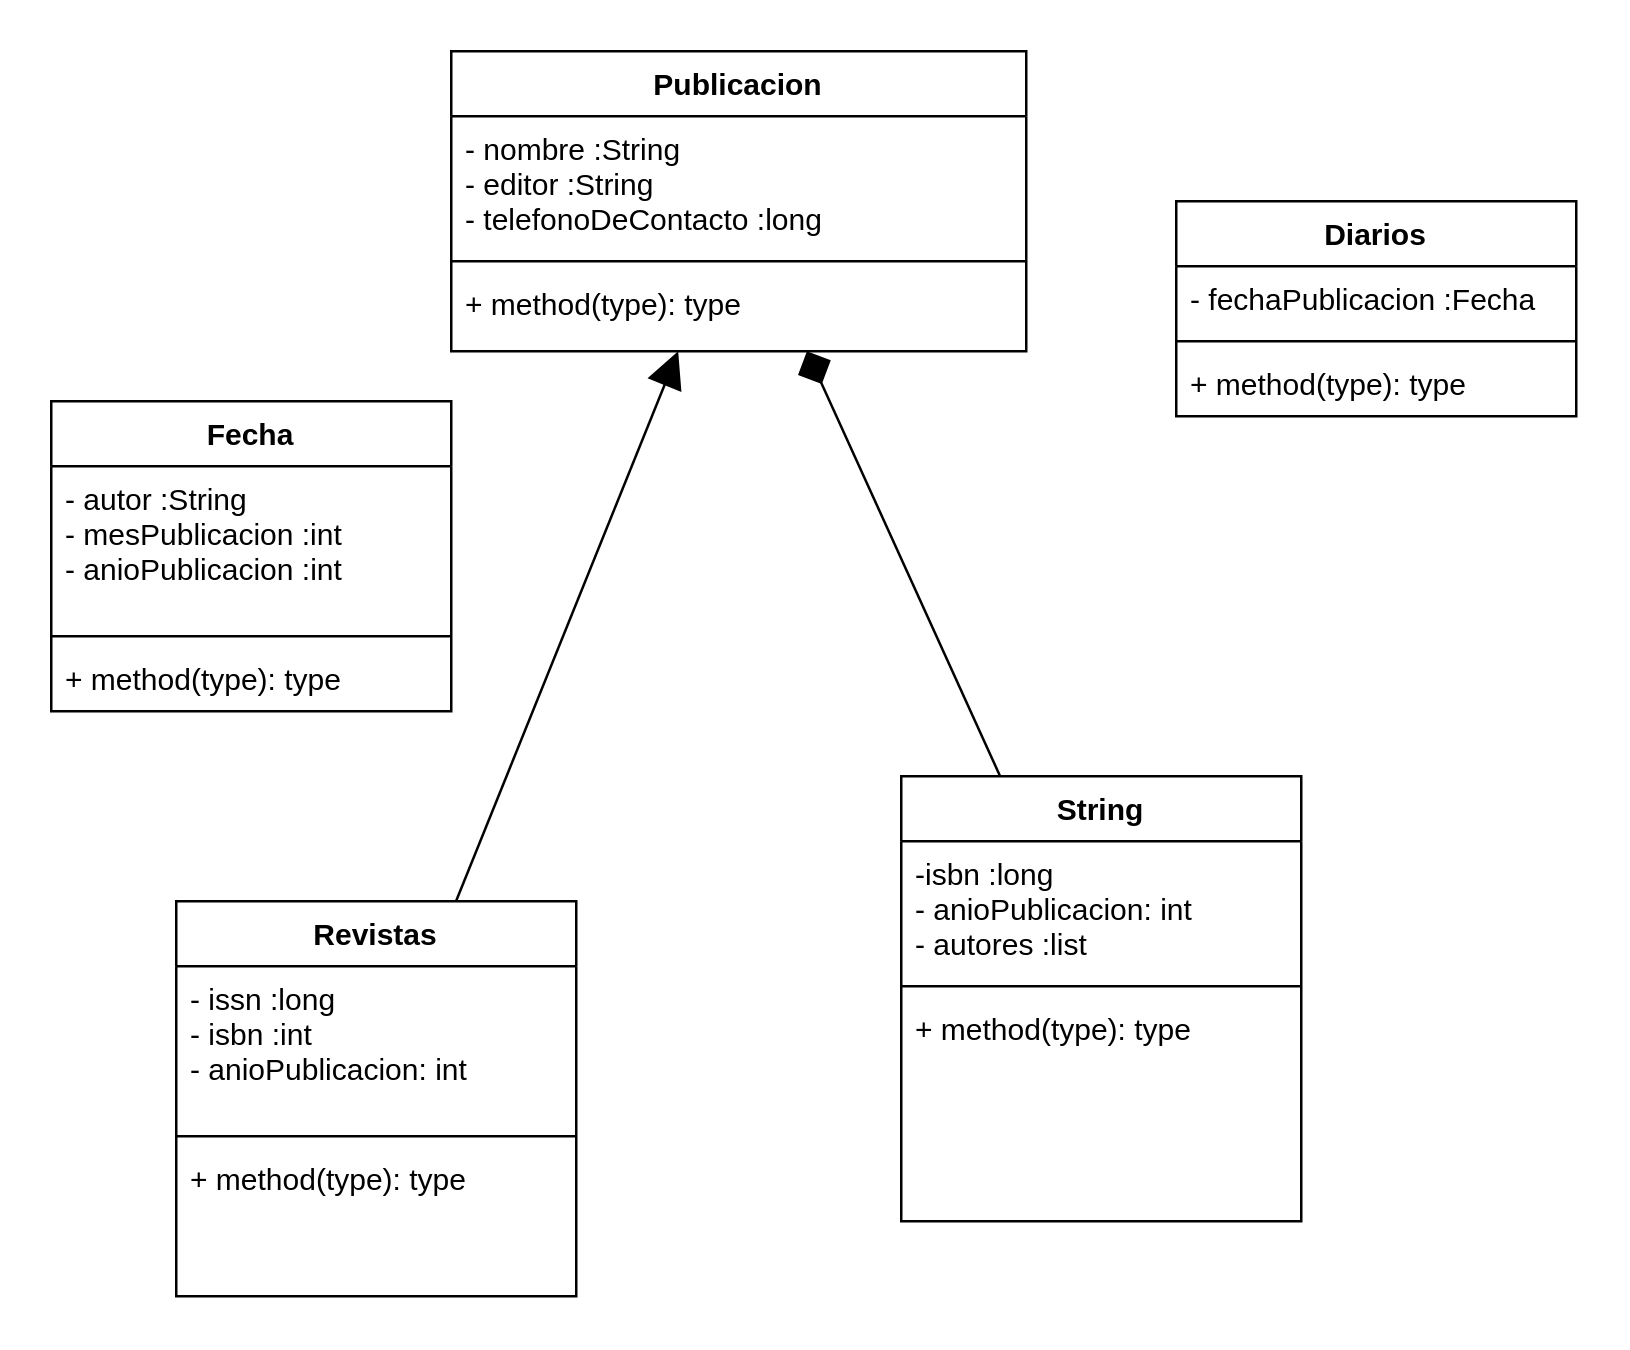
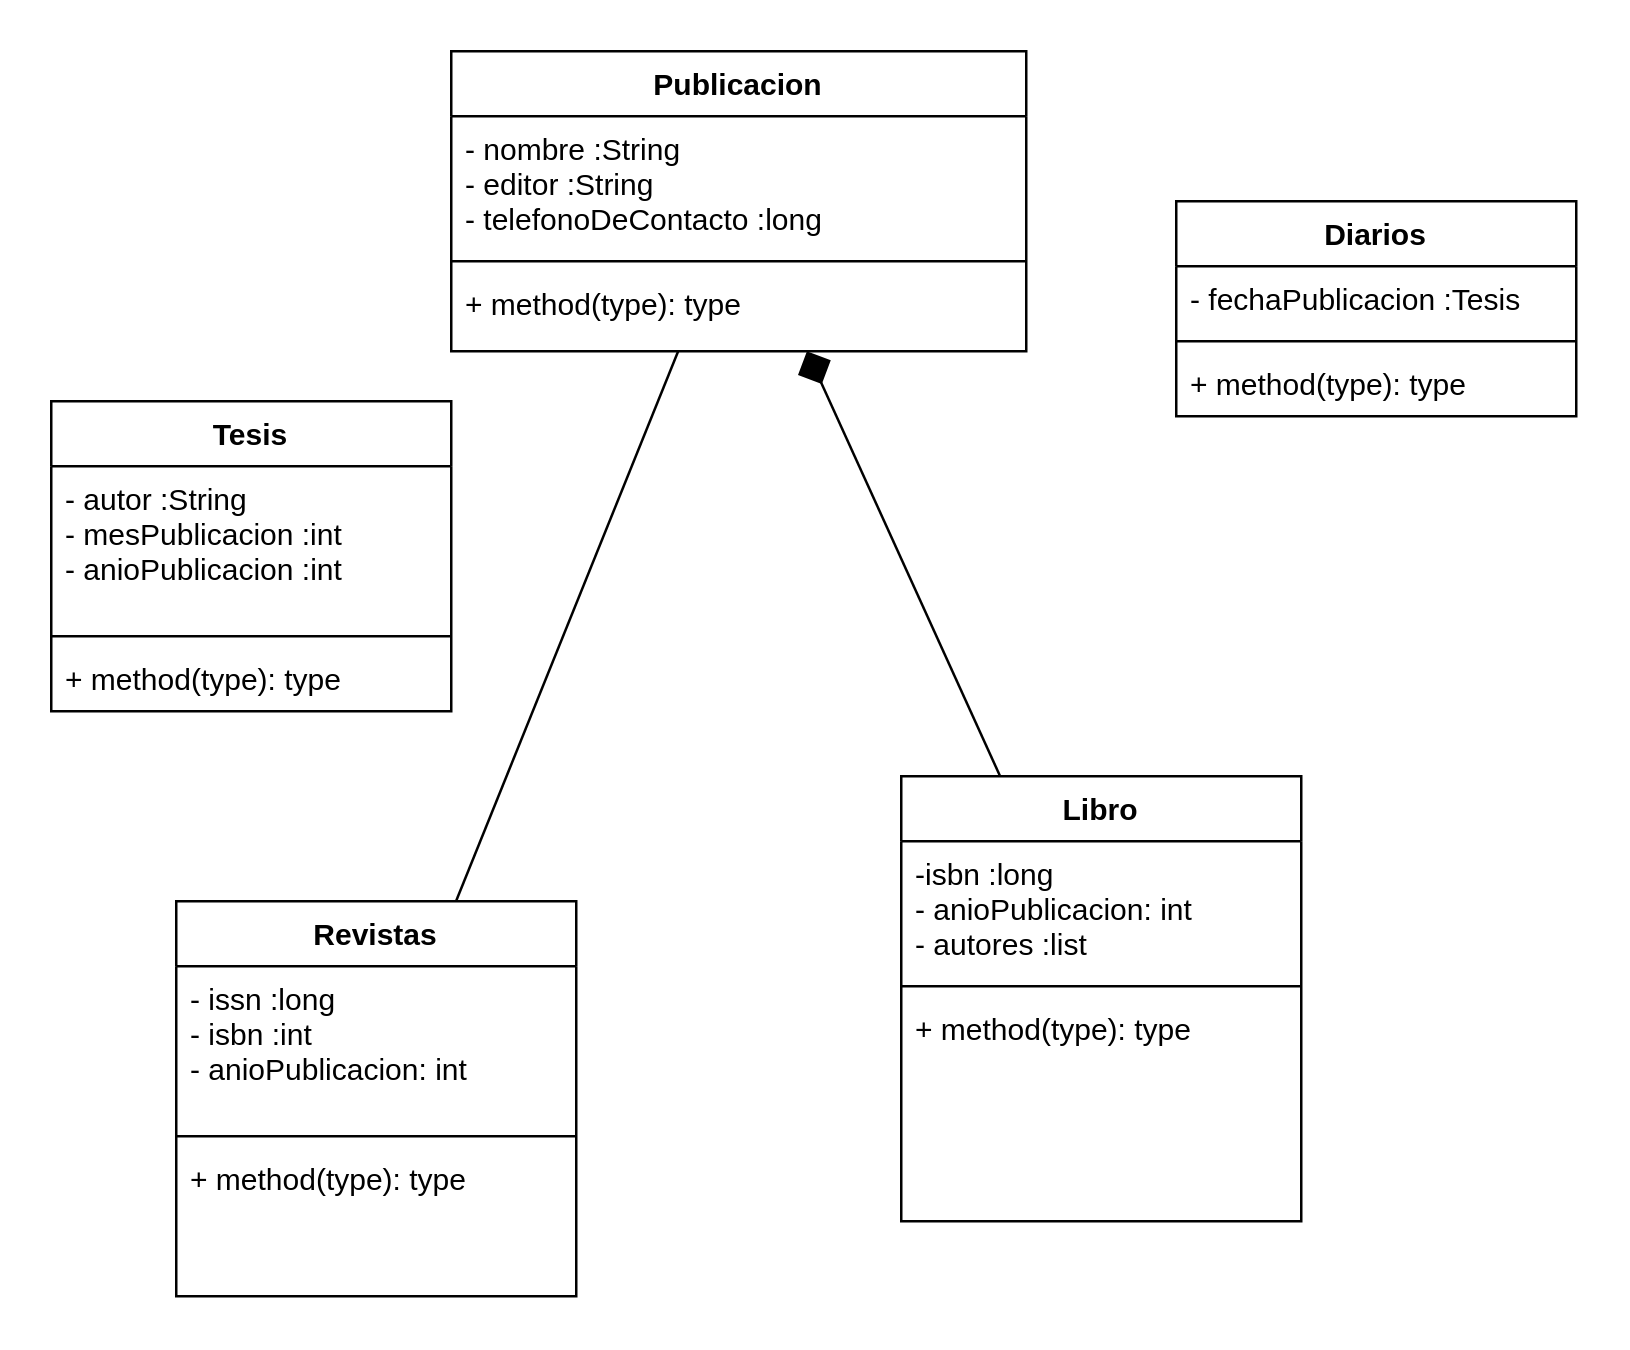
(1377, 300) -> (1373, 300)
(664, 386) -> (670, 372)
(250, 435) -> (250, 435)
(1100, 810) -> (1100, 810)
